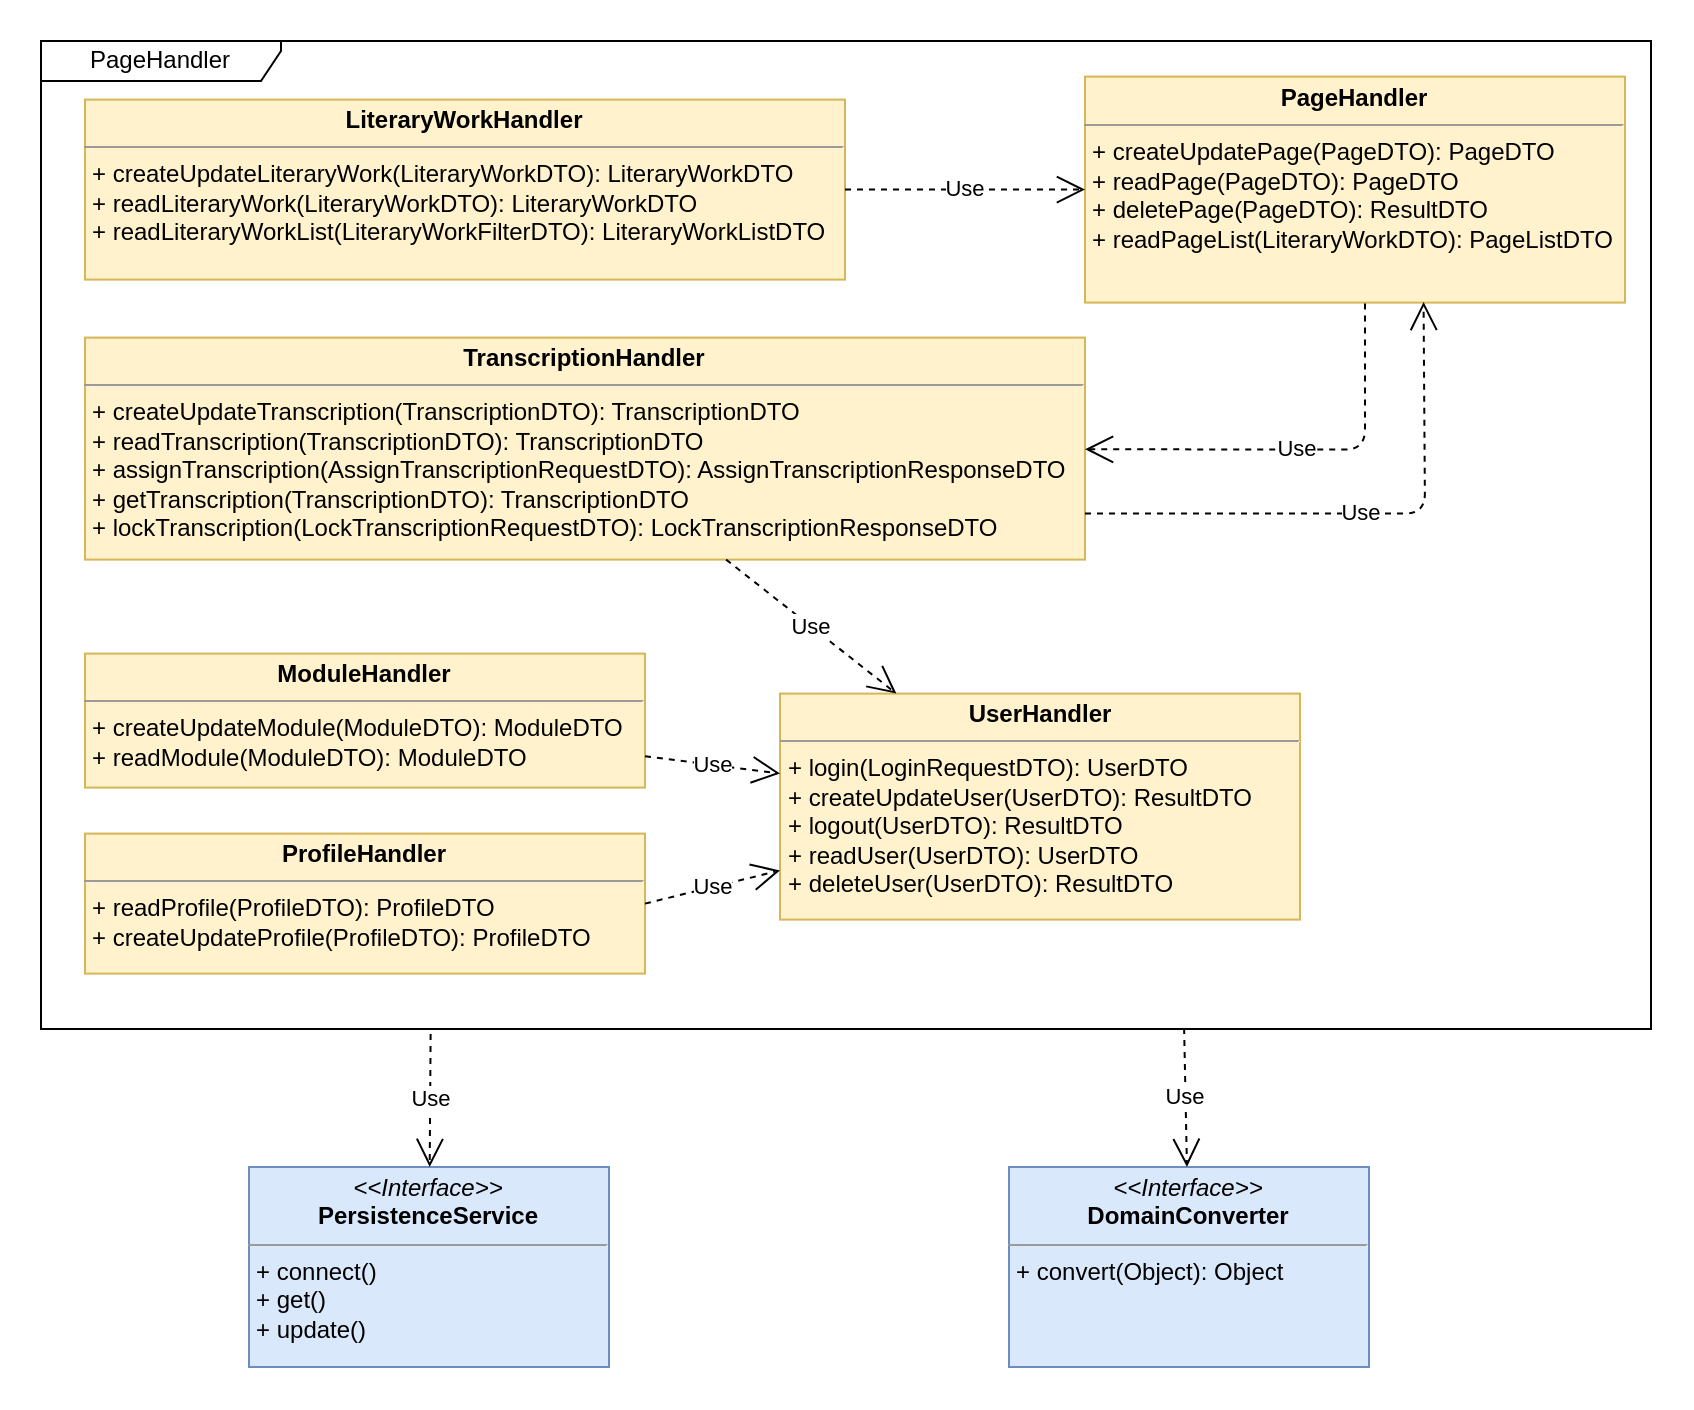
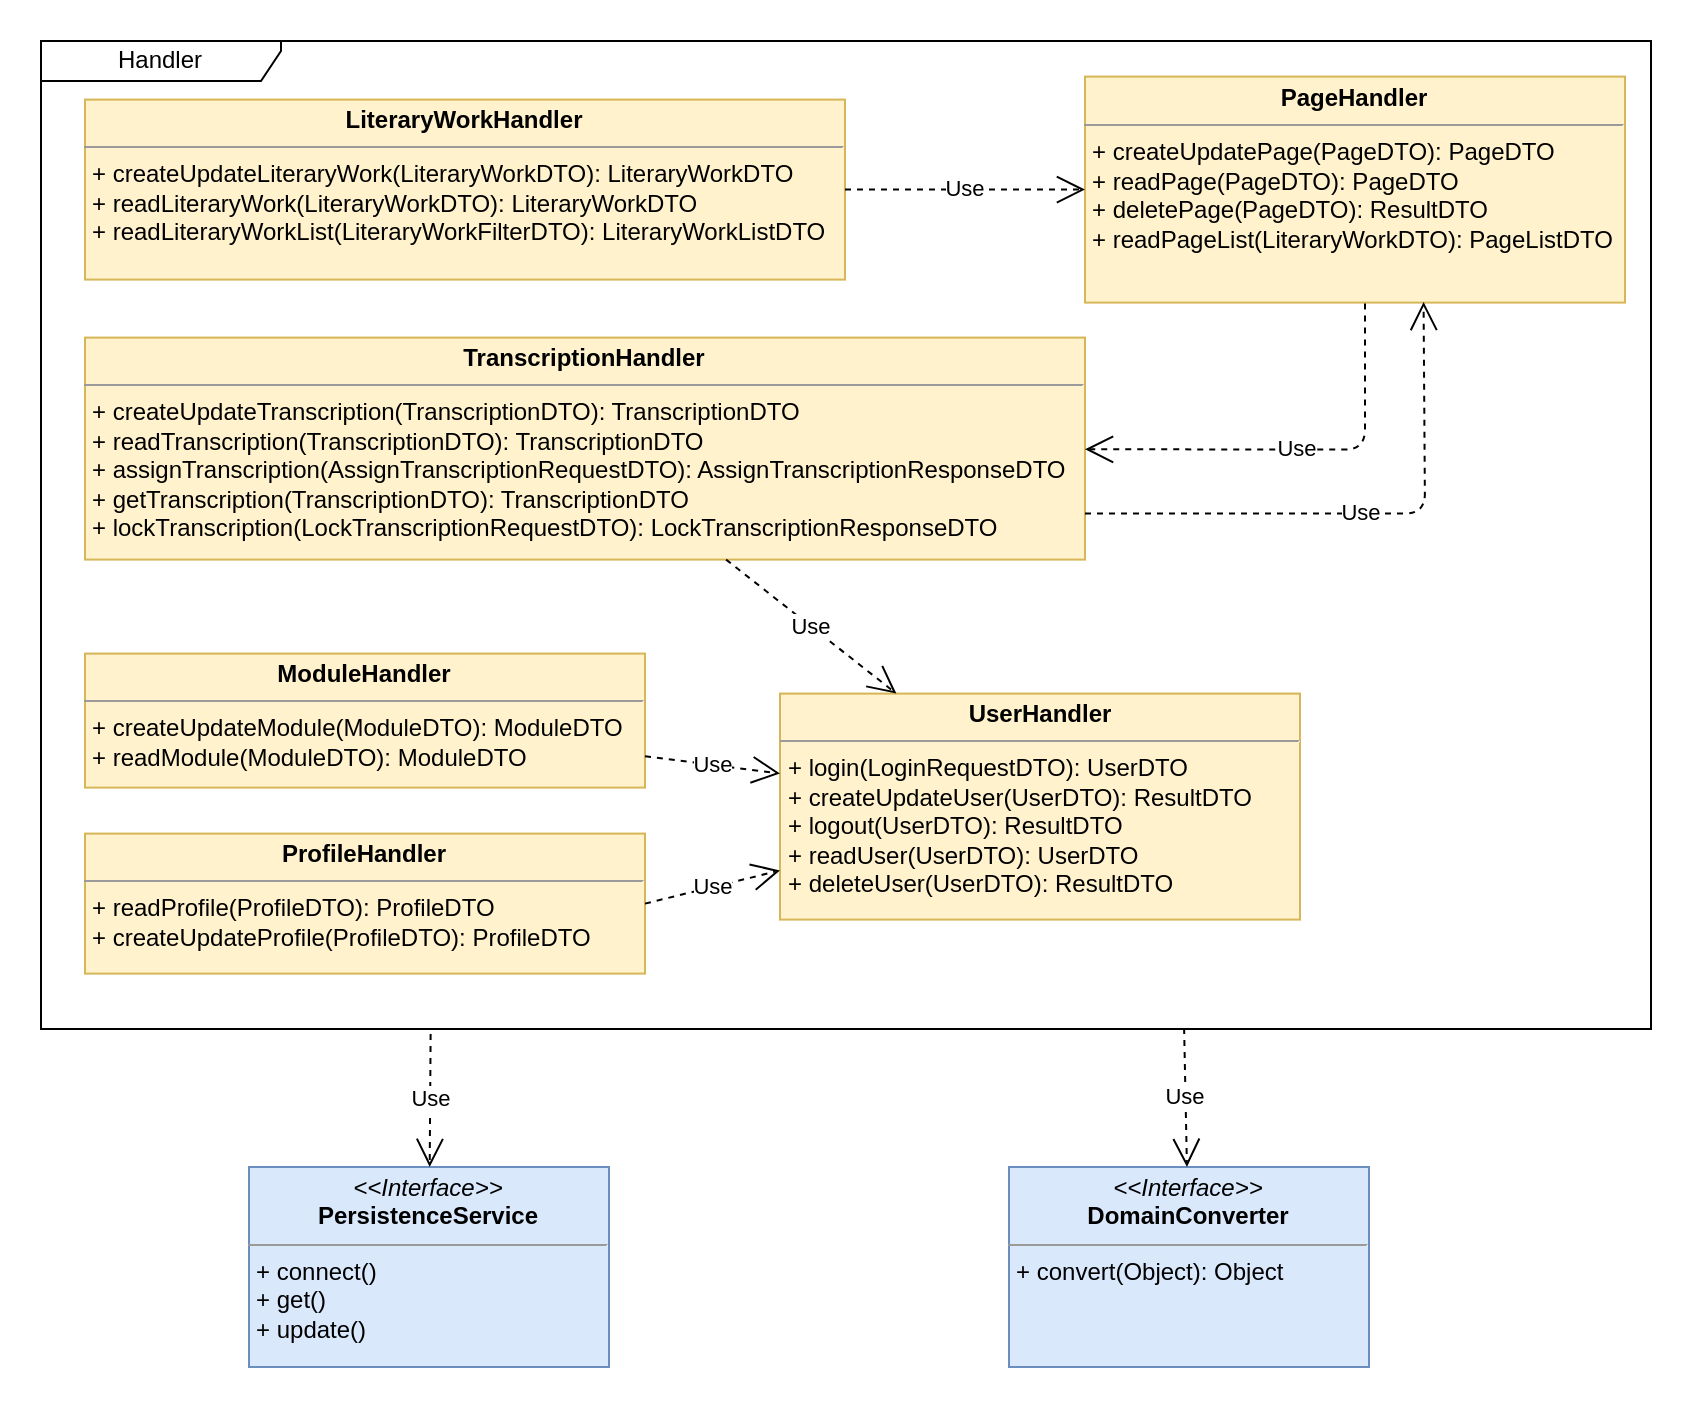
(161, 61) -> (161, 61)
